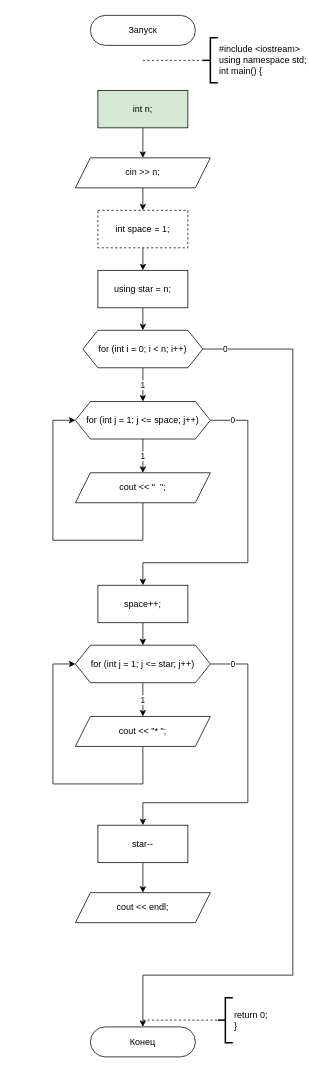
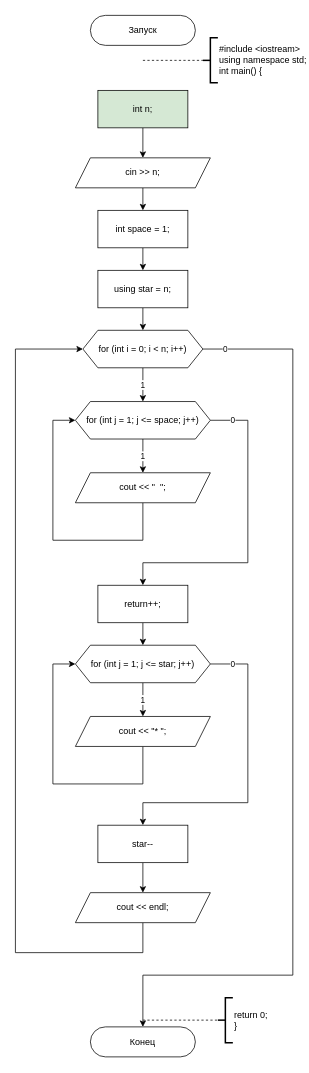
(143, 229) -> (143, 229)
(143, 604) -> (143, 604)
none -> (15, 716)
